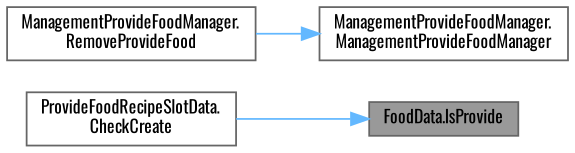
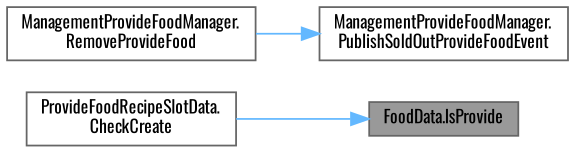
(444, 34) -> (444, 34)
